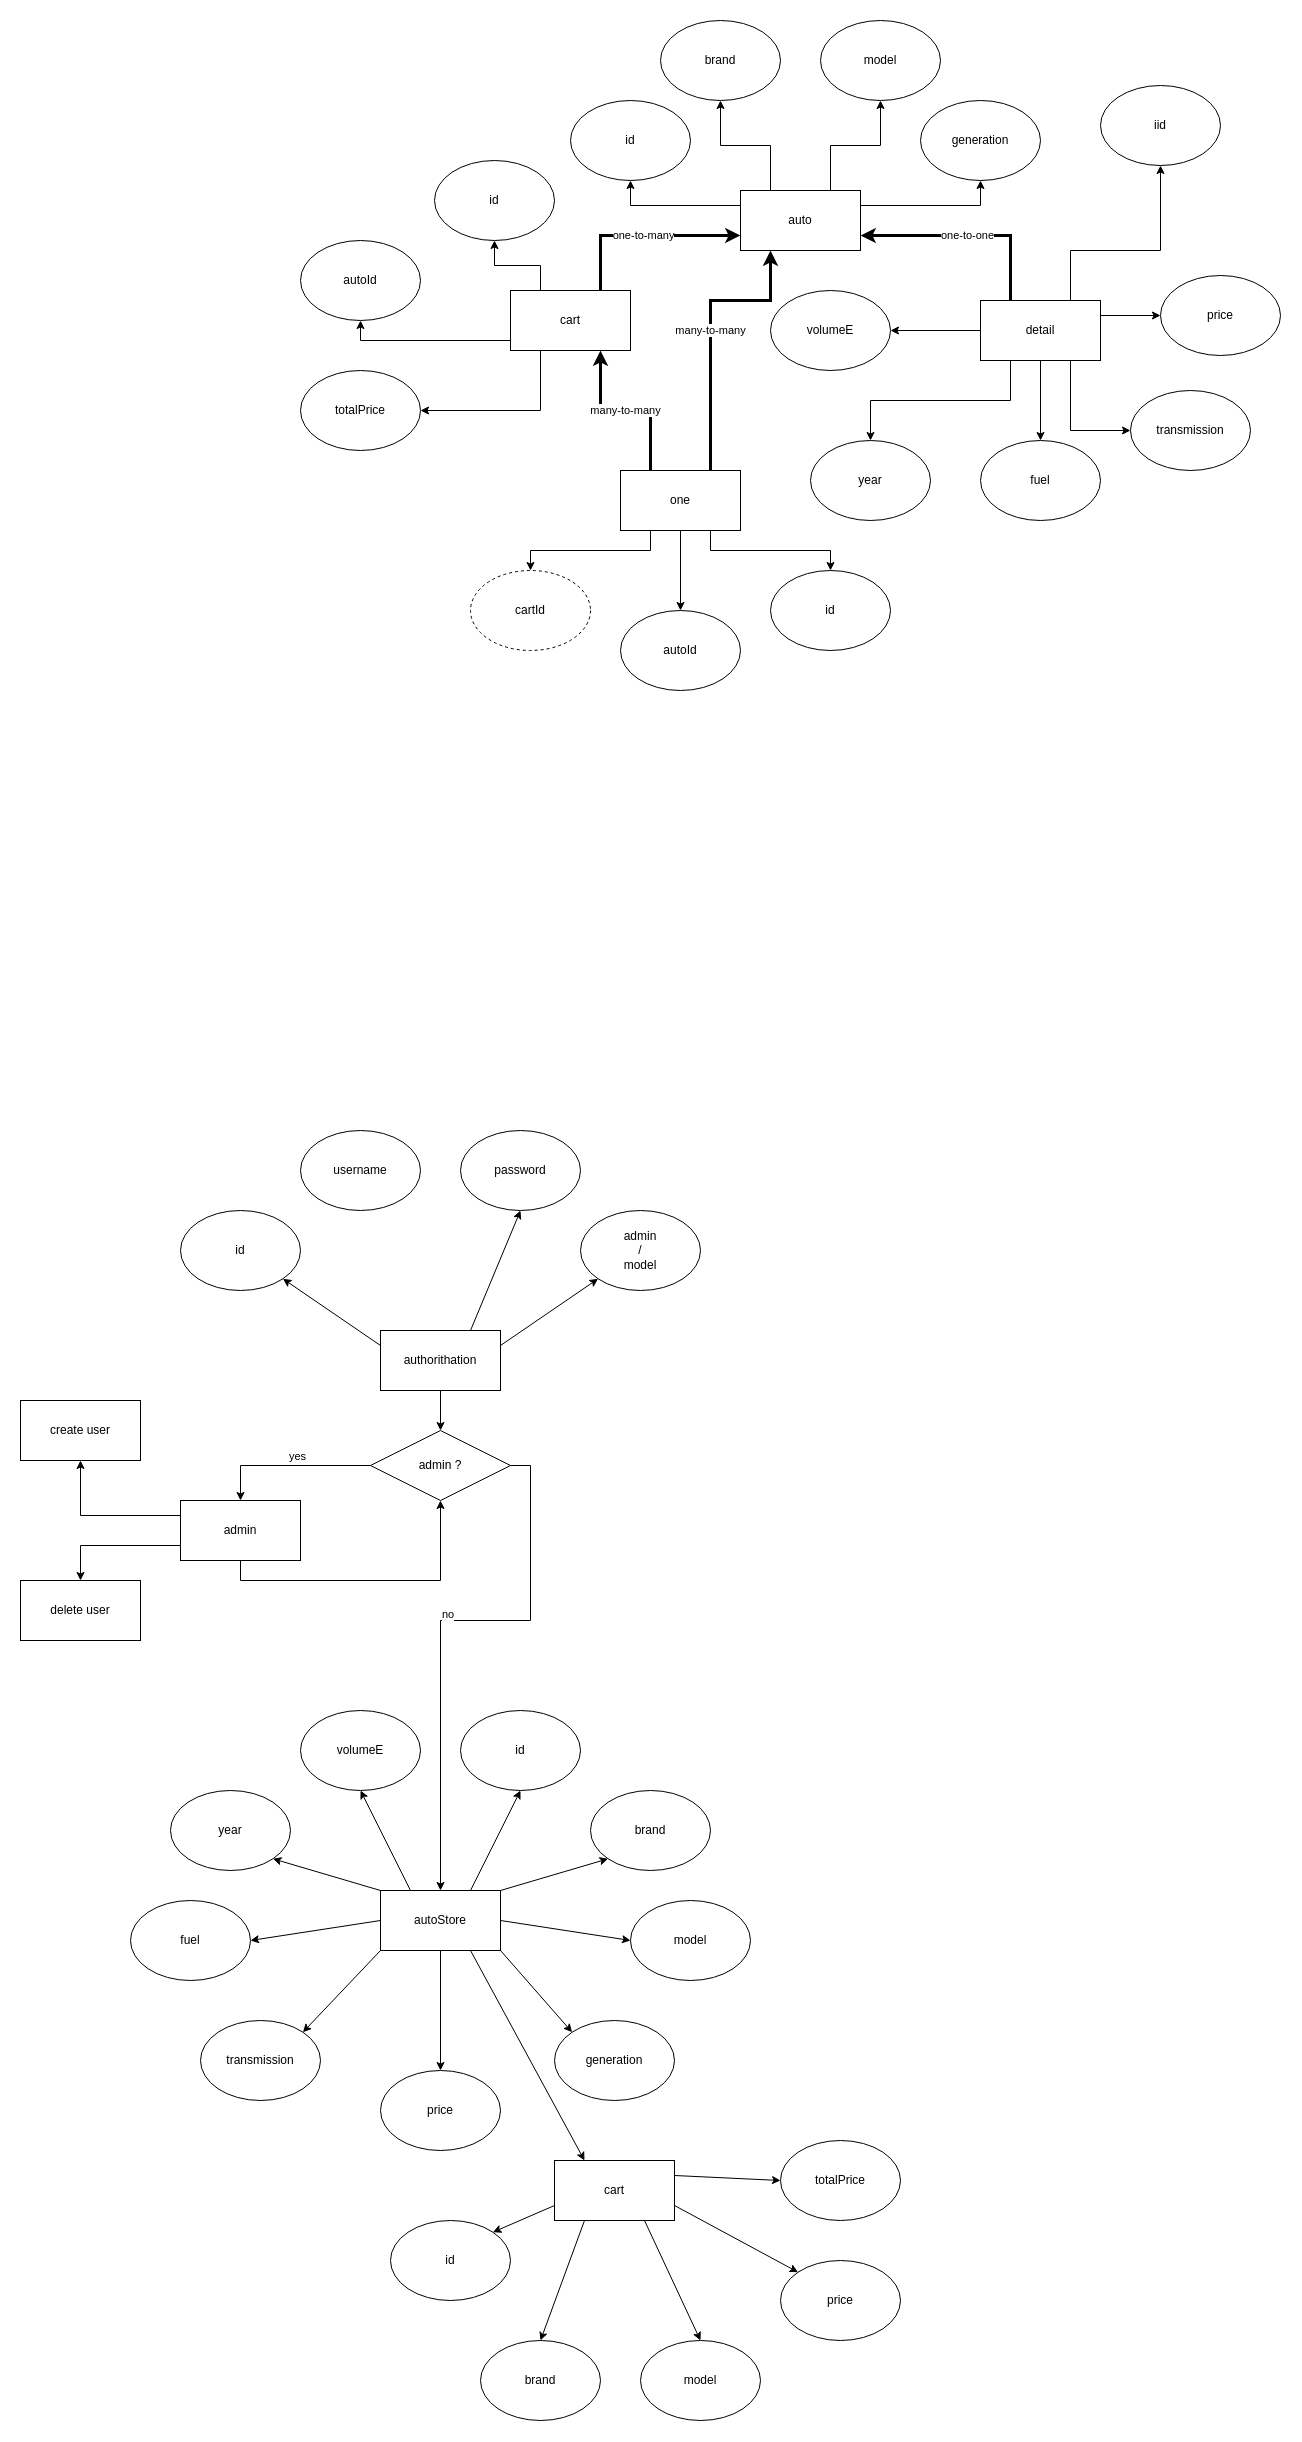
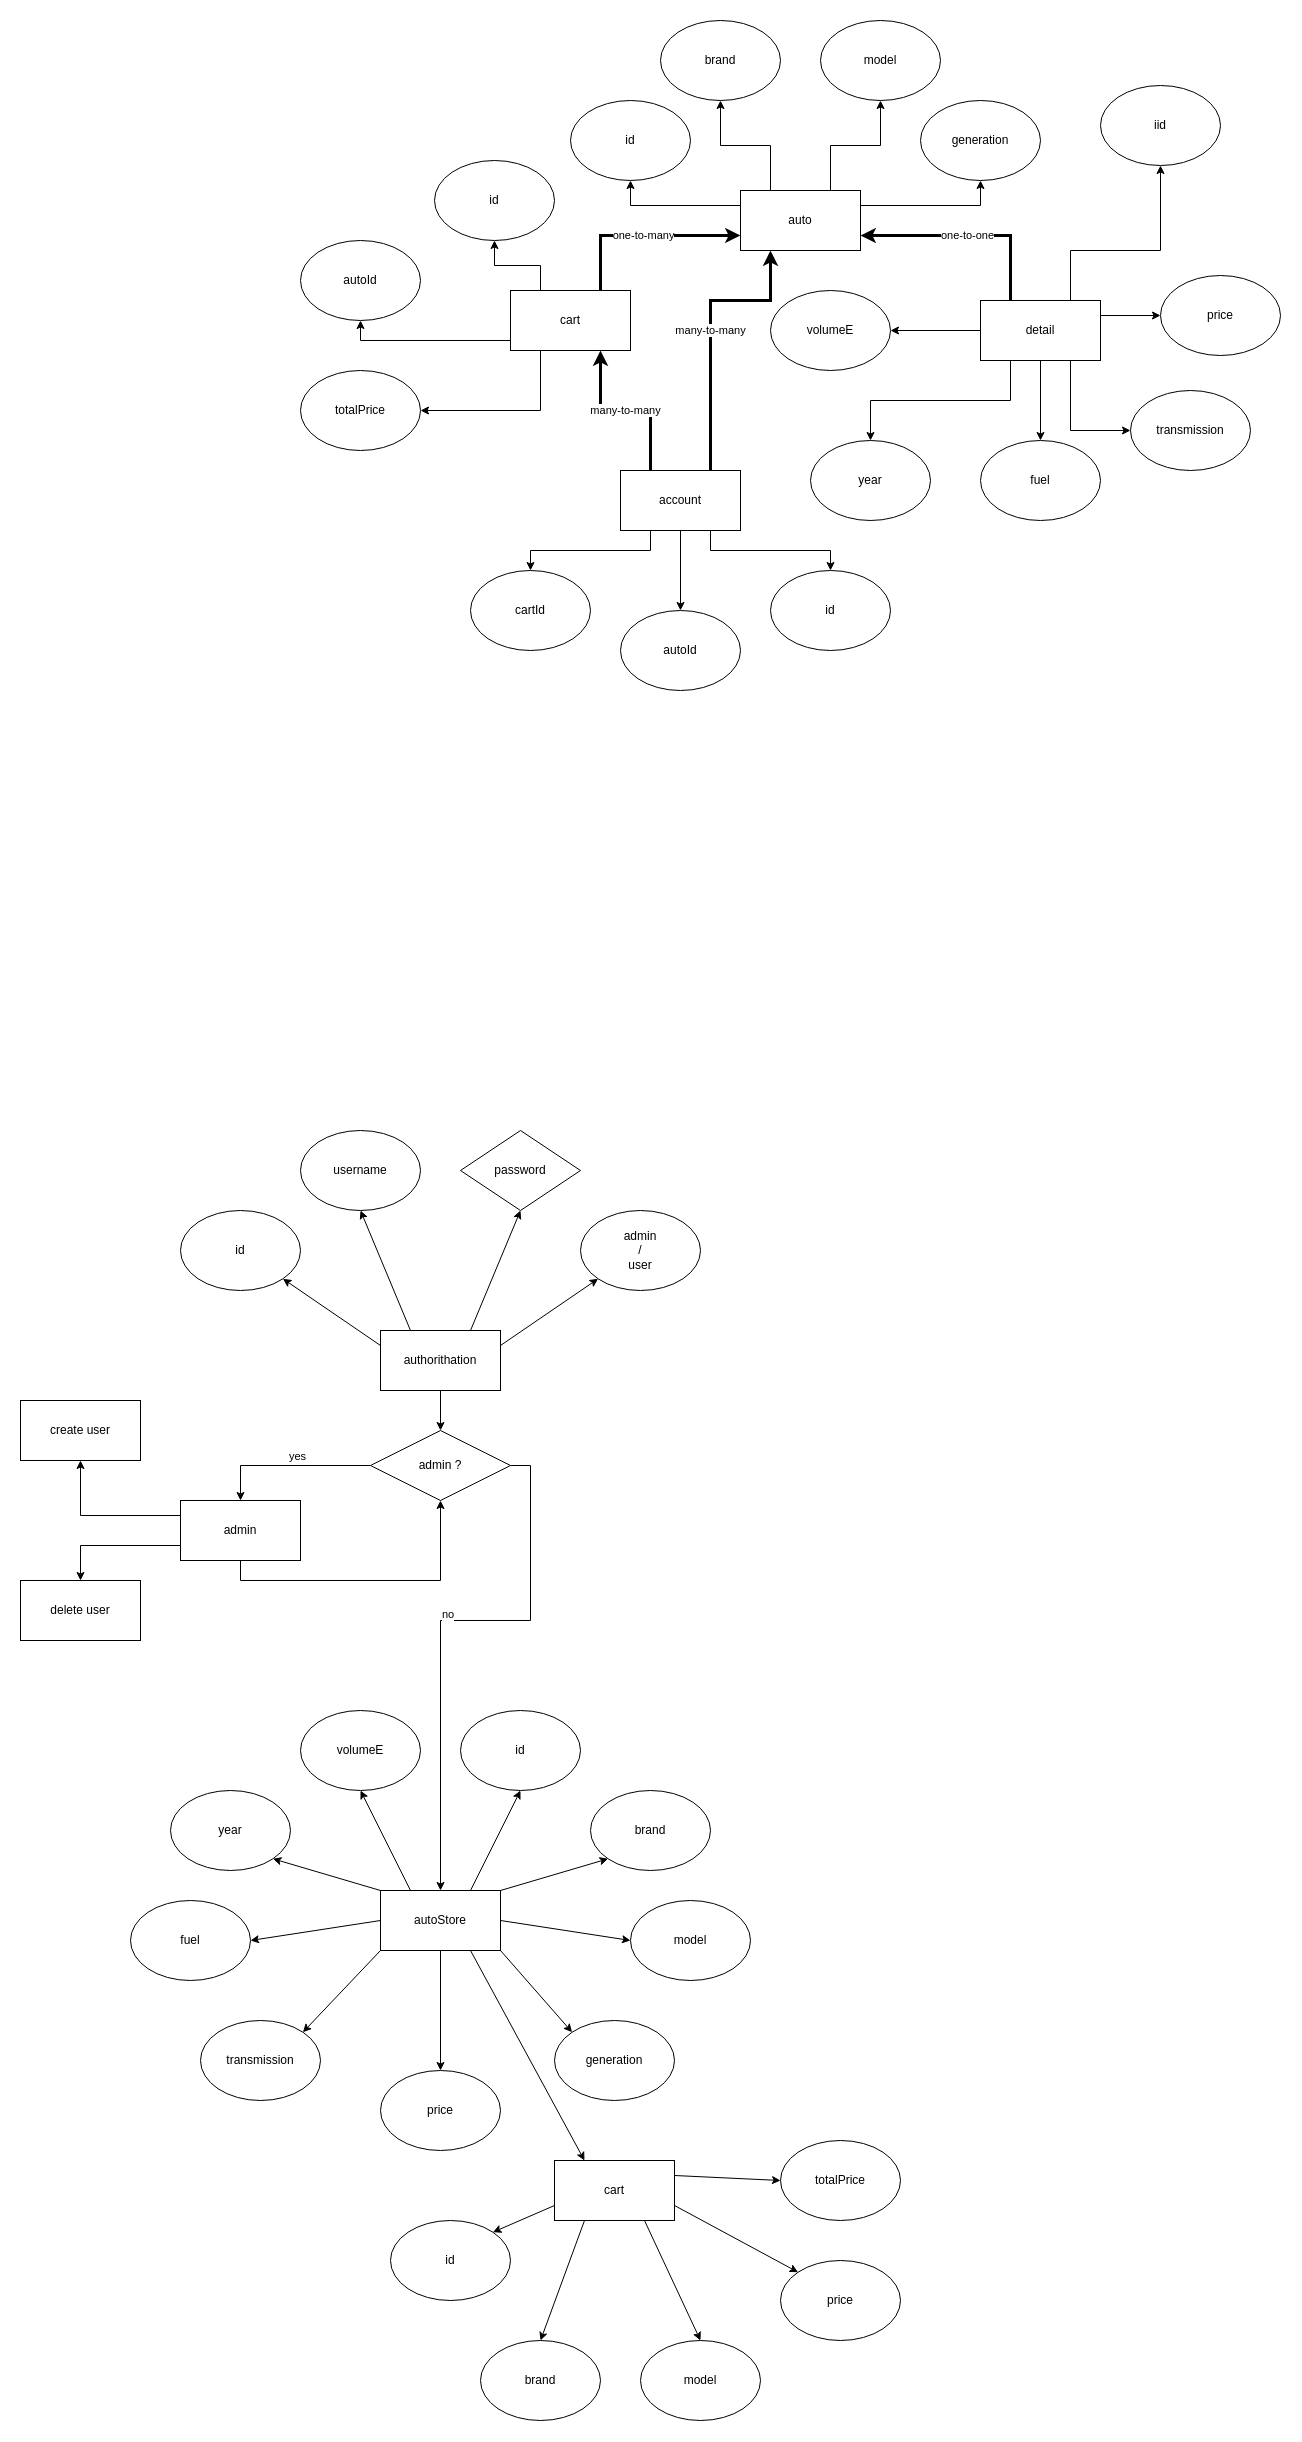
(681, 501) -> (681, 501)
(531, 611) -> (531, 611)
(521, 1171) -> (521, 1171)
(641, 1251) -> (641, 1251)
none -> (387, 1274)
